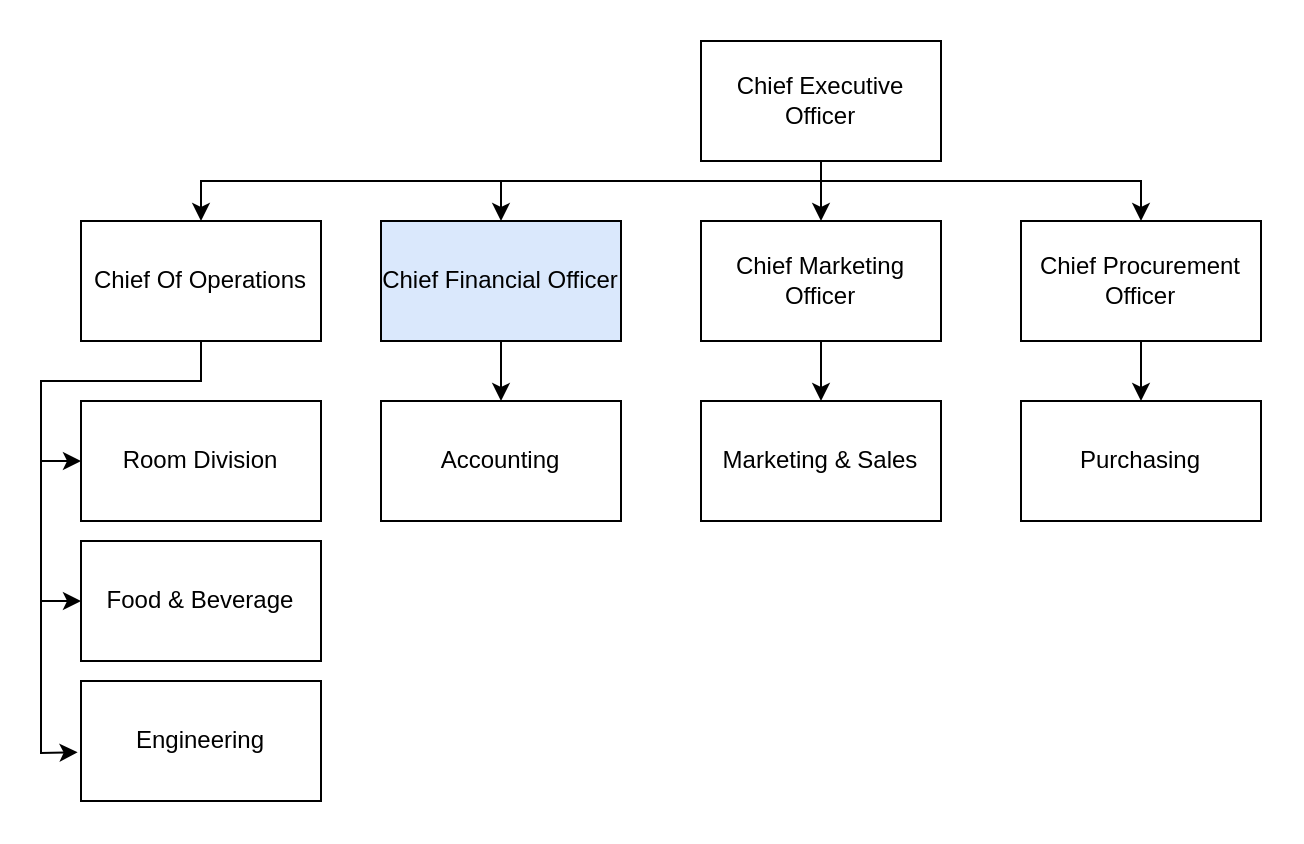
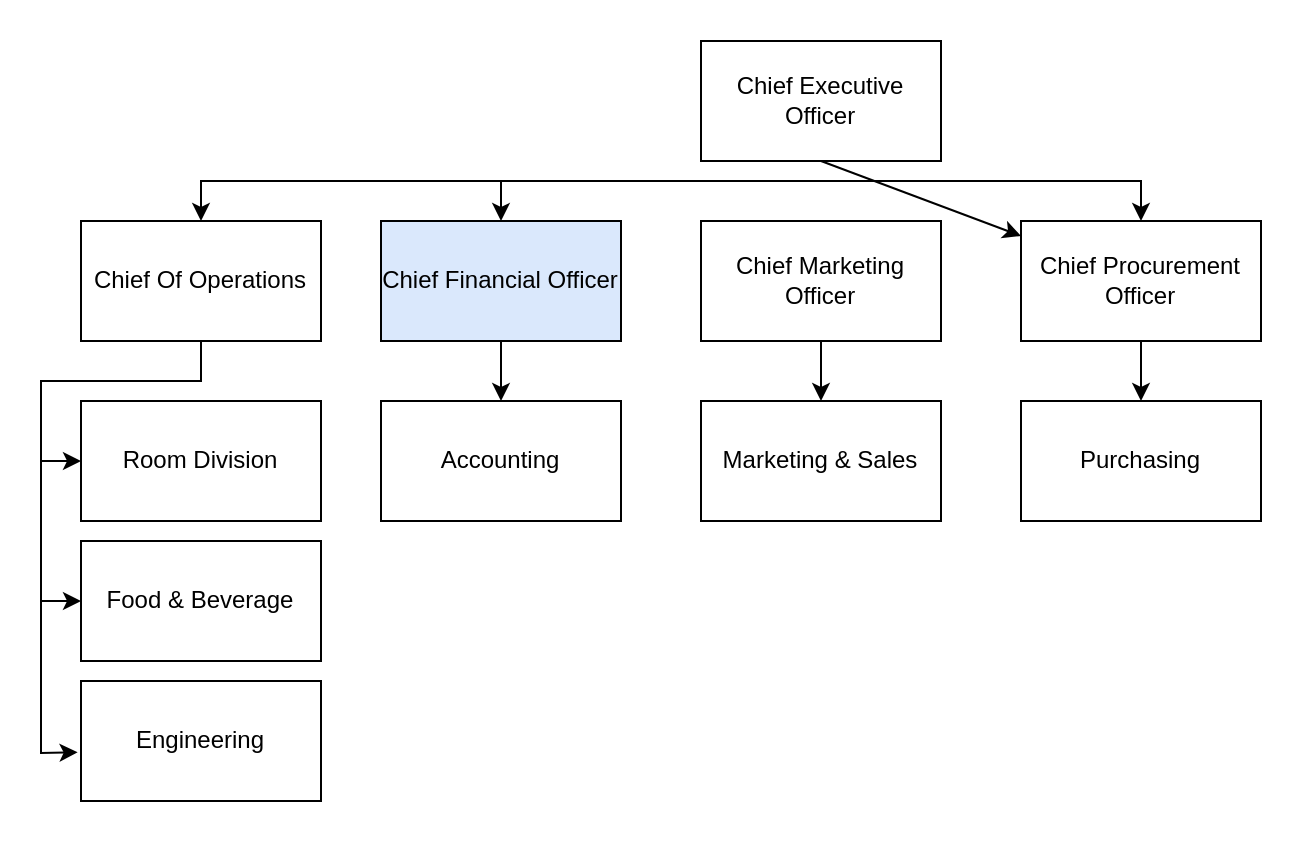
(821, 196) -> (946, 208)
